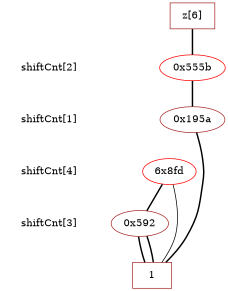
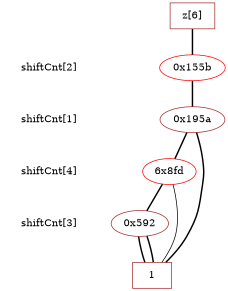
(192, 68) -> (192, 68)
none -> (181, 146)
